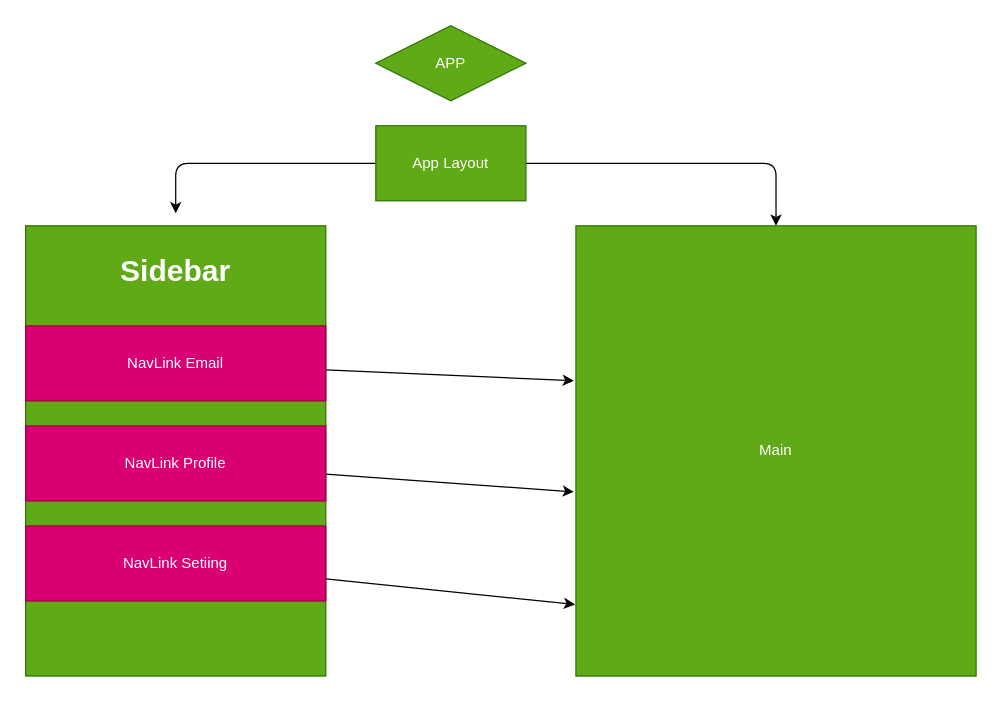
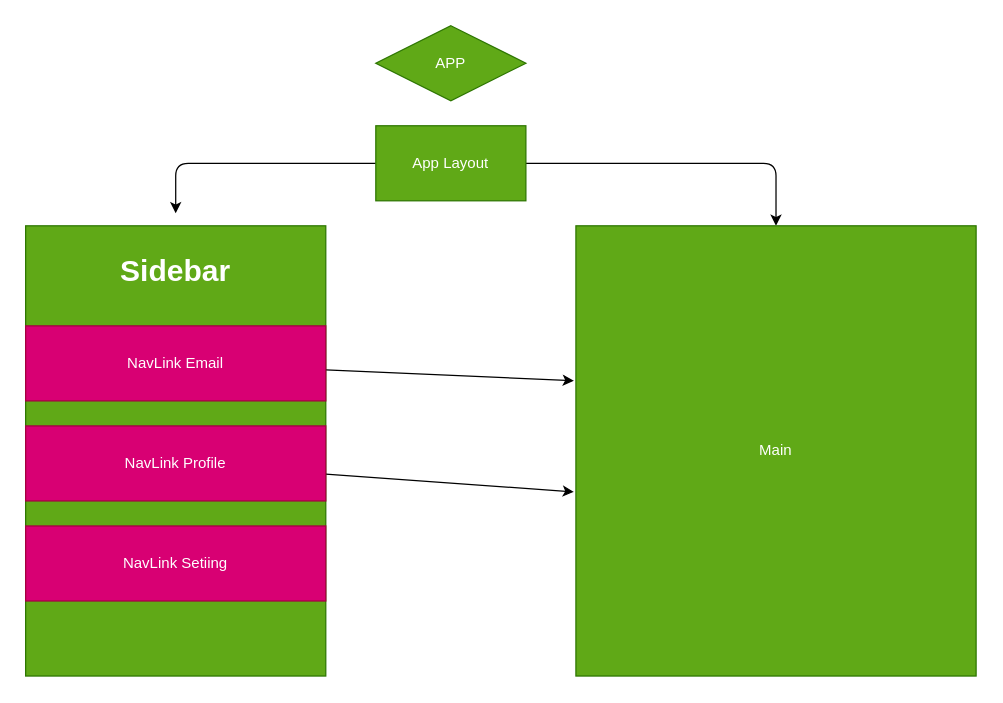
(446, 591) -> none
